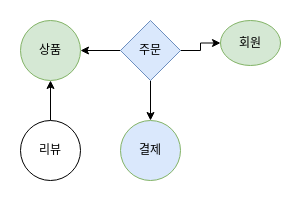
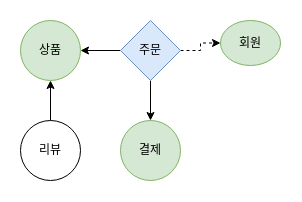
(201, 51) -> (201, 51)
(151, 151) -> (151, 151)
